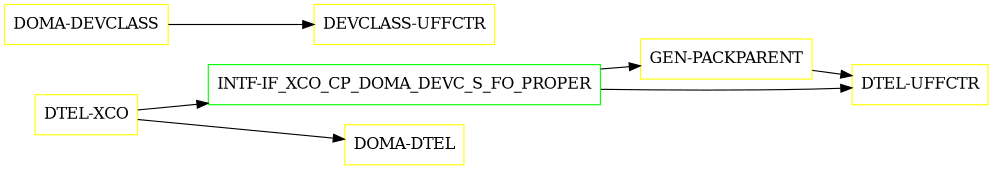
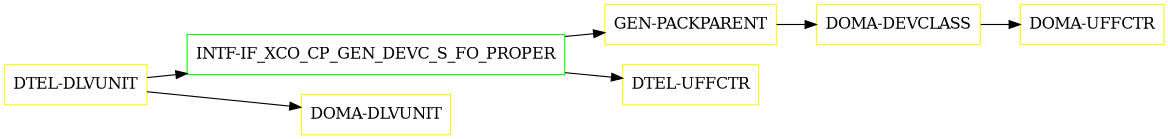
(404, 25) -> (1092, 25)
(826, 72) -> (791, 25)
(404, 85) -> (376, 55)
(86, 115) -> (76, 85)
(404, 145) -> (376, 115)
